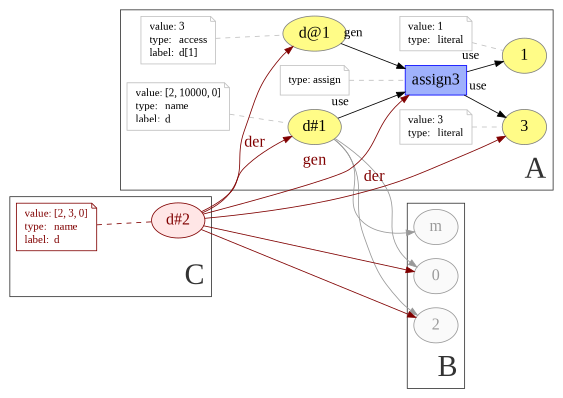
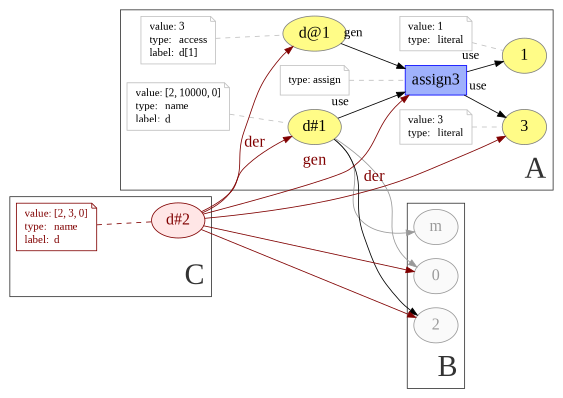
(362, 228) -> (362, 228)
